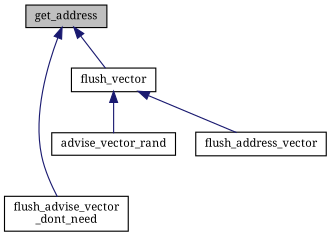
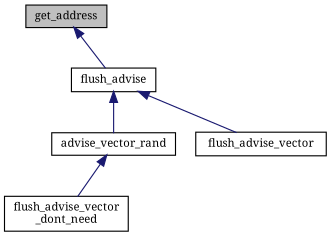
(114, 80) -> (114, 80)
(39, 118) -> (89, 180)
(261, 144) -> (261, 144)
